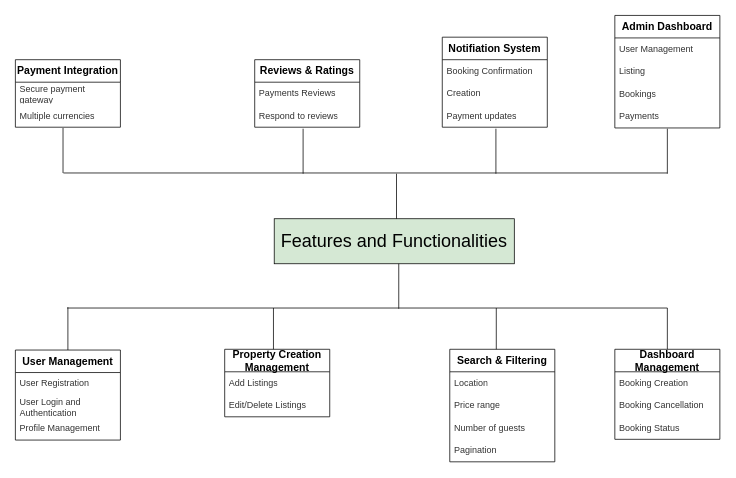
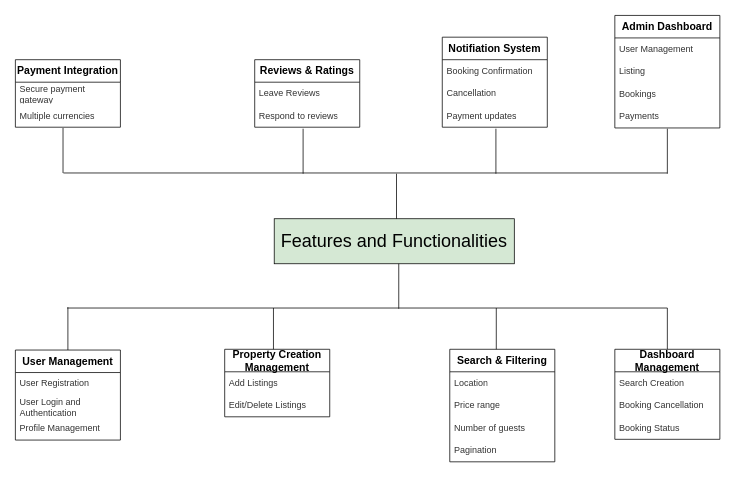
(297, 93) -> (290, 93)
(466, 93) -> (473, 93)
(656, 383) -> (655, 383)
